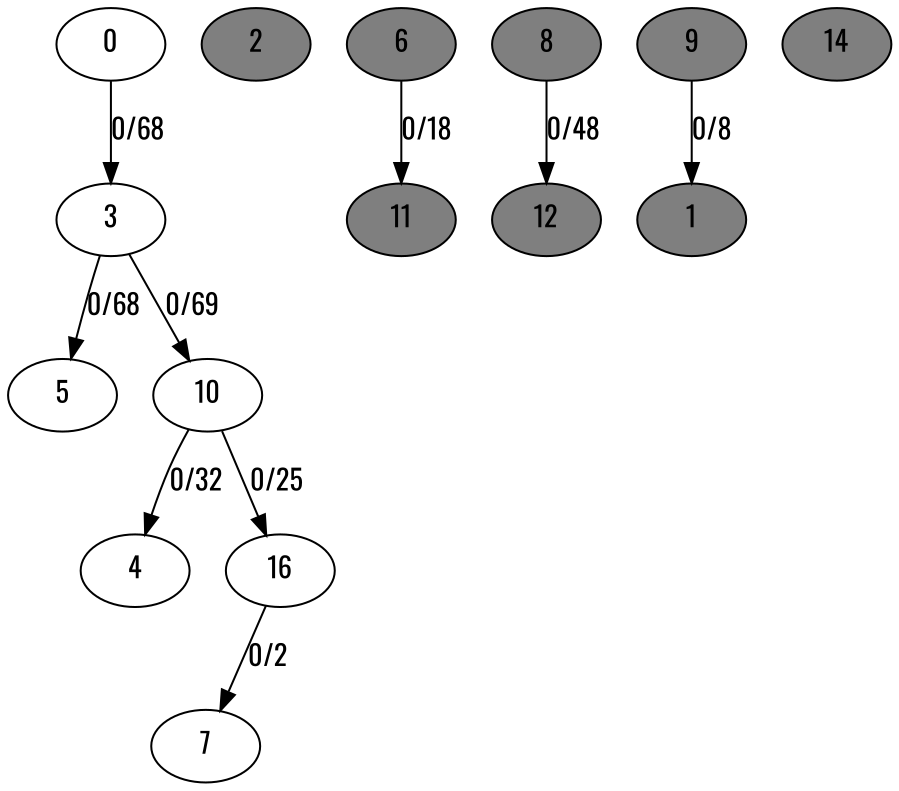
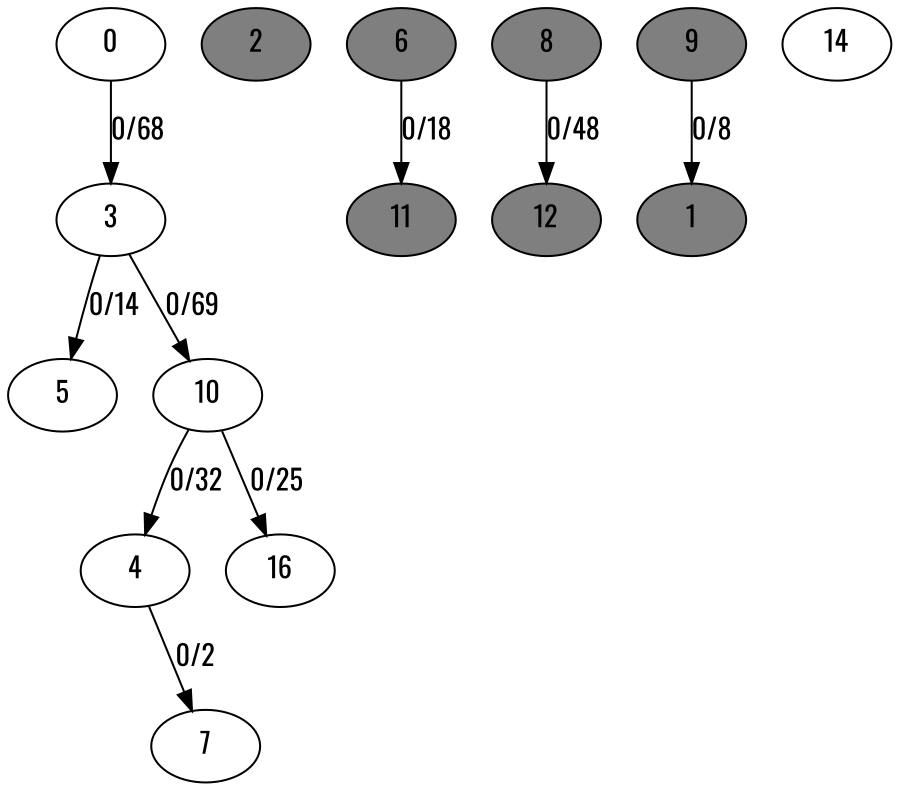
(837, 44) -> (837, 44)
(114, 308) -> (114, 308)
(247, 649) -> (167, 649)
